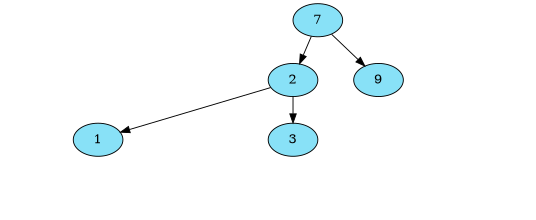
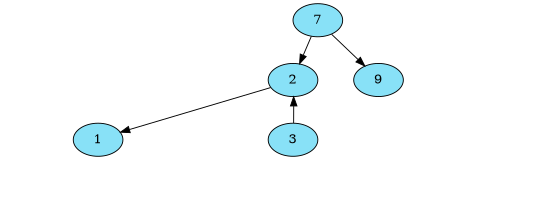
(293, 105) -> (294, 115)
